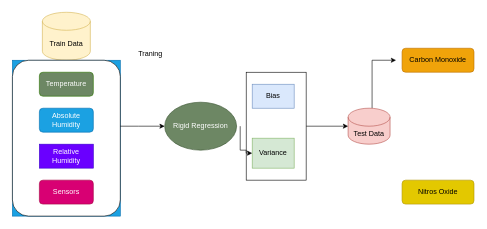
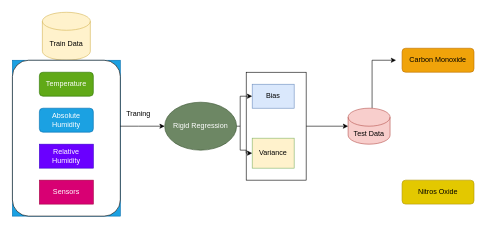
(150, 54) -> (138, 114)
(66, 84) -> (66, 84)
none -> (242, 96)
(273, 153) -> (273, 153)
(66, 192) -> (66, 192)
